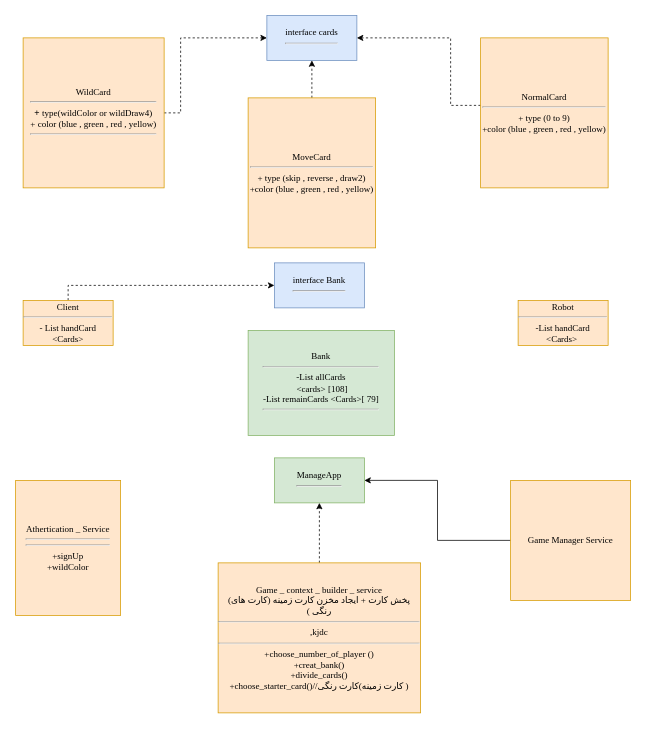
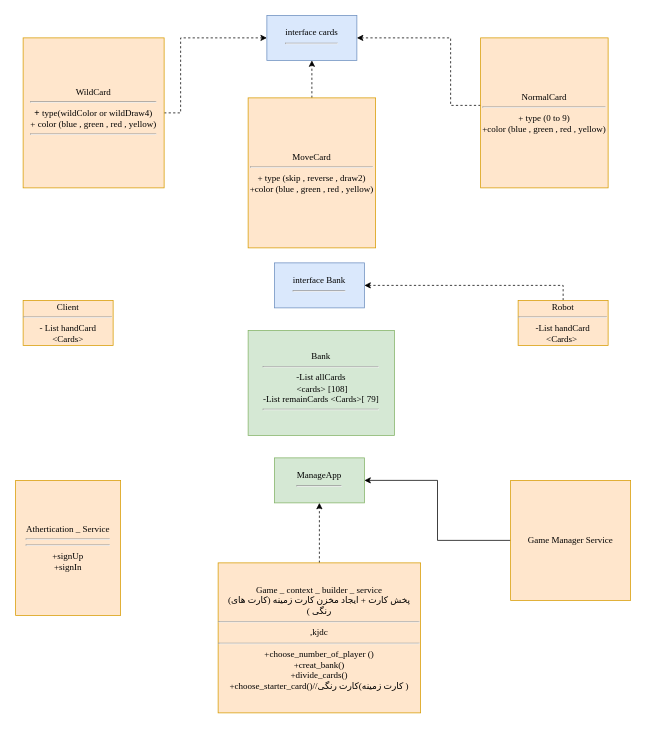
(167, 285) -> none
none -> (467, 285)
(68, 548) -> (68, 548)
